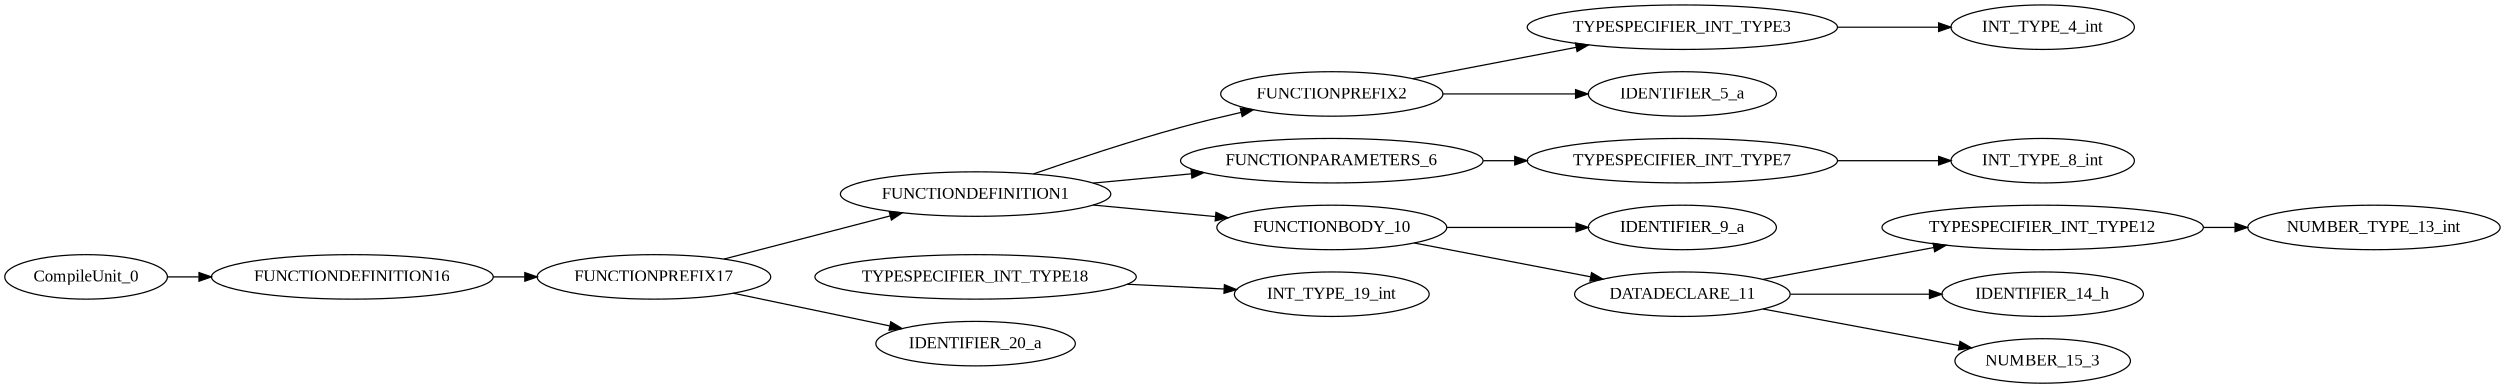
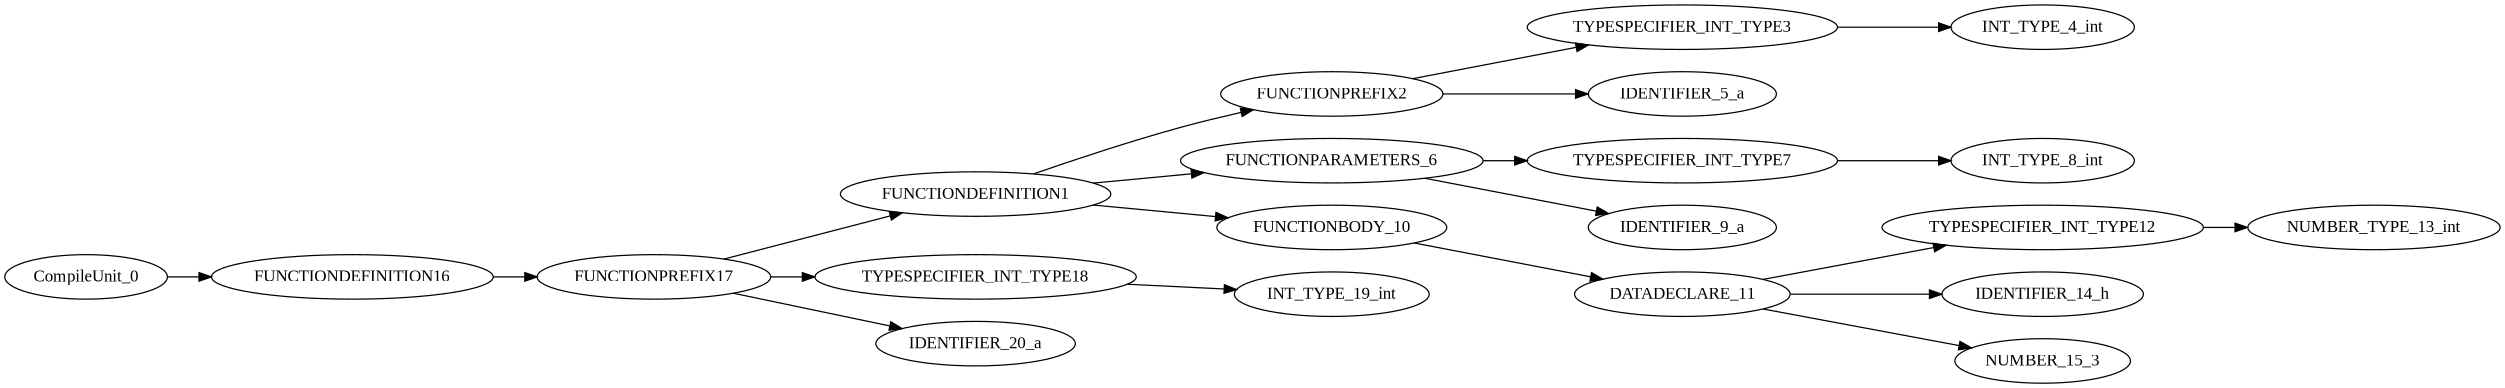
(1511, 227) -> (1511, 195)
none -> (787, 277)
